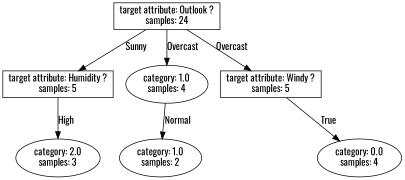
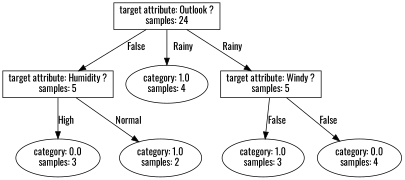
(136, 47) -> (136, 47)
(183, 47) -> (183, 47)
(232, 47) -> (232, 47)
(164, 117) -> (104, 118)
(329, 121) -> (329, 121)
(58, 158) -> (58, 158)
none -> (263, 158)
